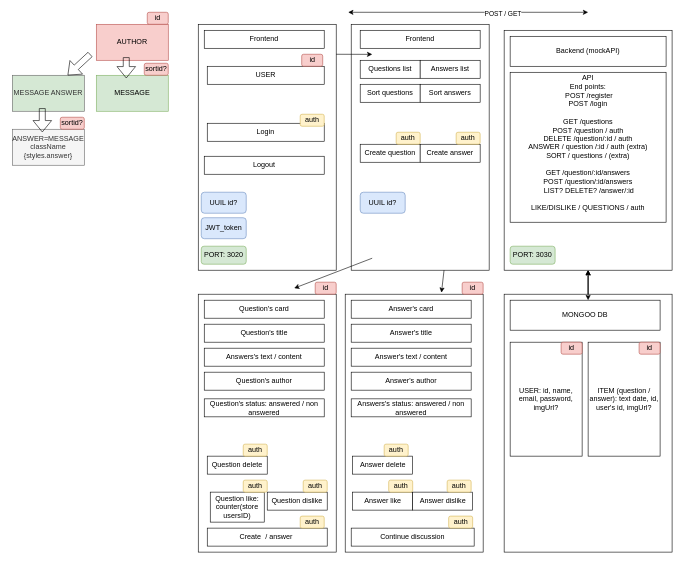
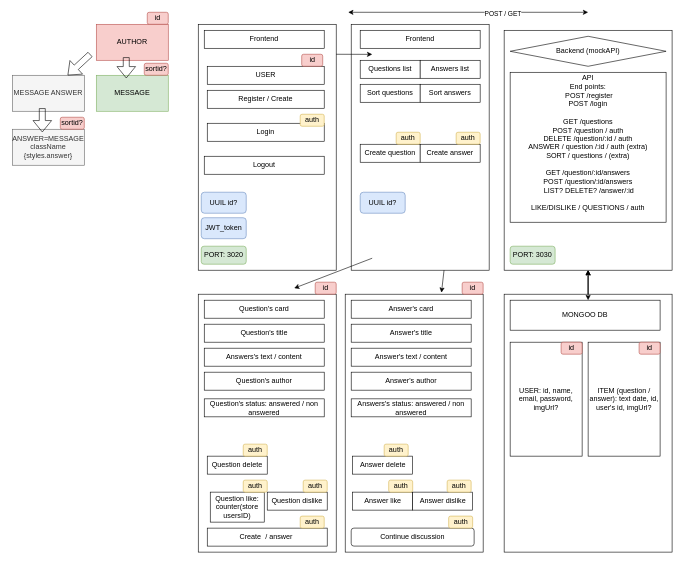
(588, 51) -> (588, 51)
(48, 93) -> (48, 93)
none -> (266, 99)
(413, 537) -> (413, 537)
